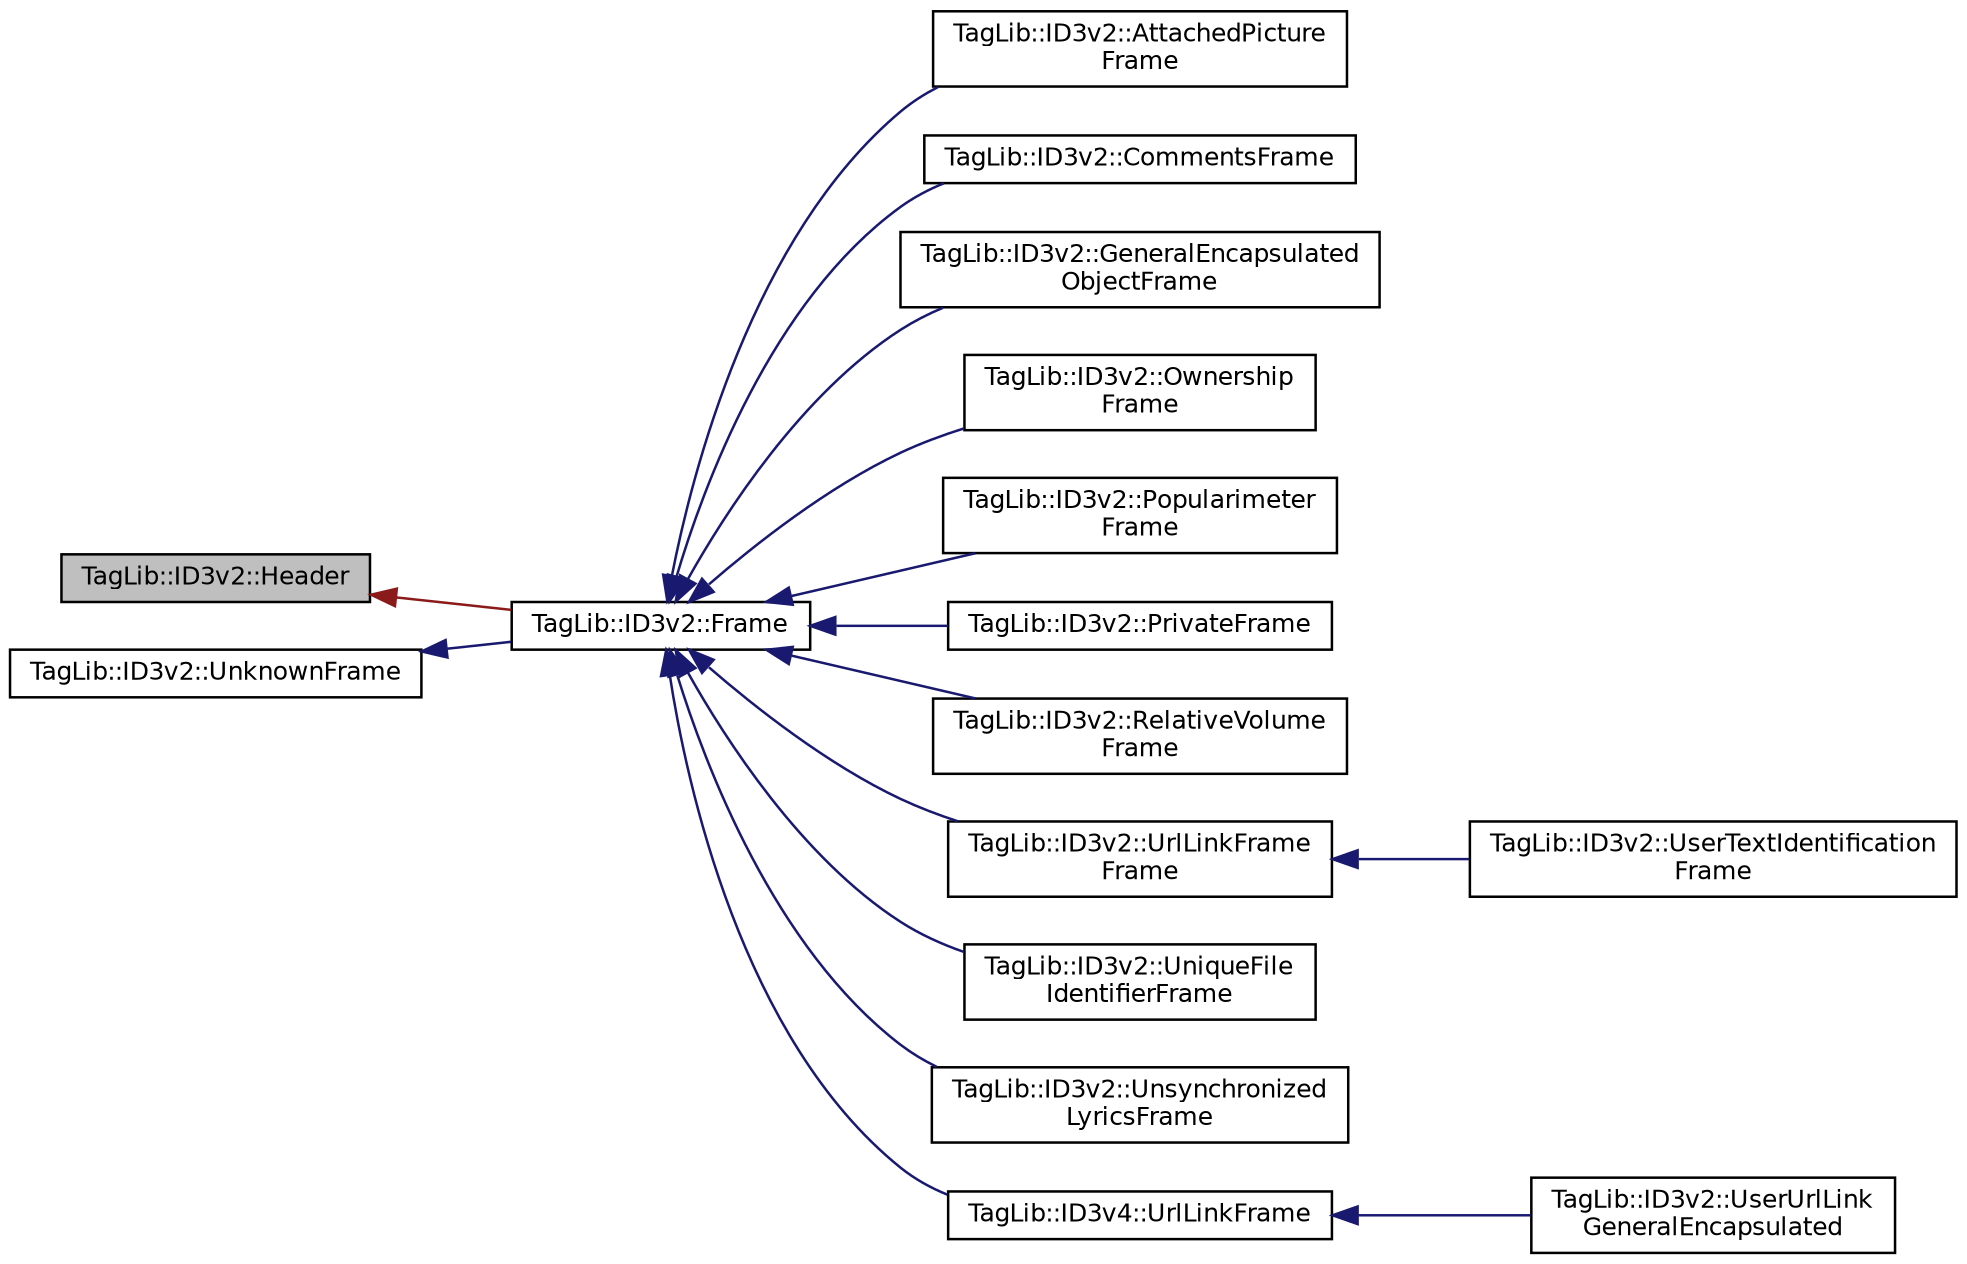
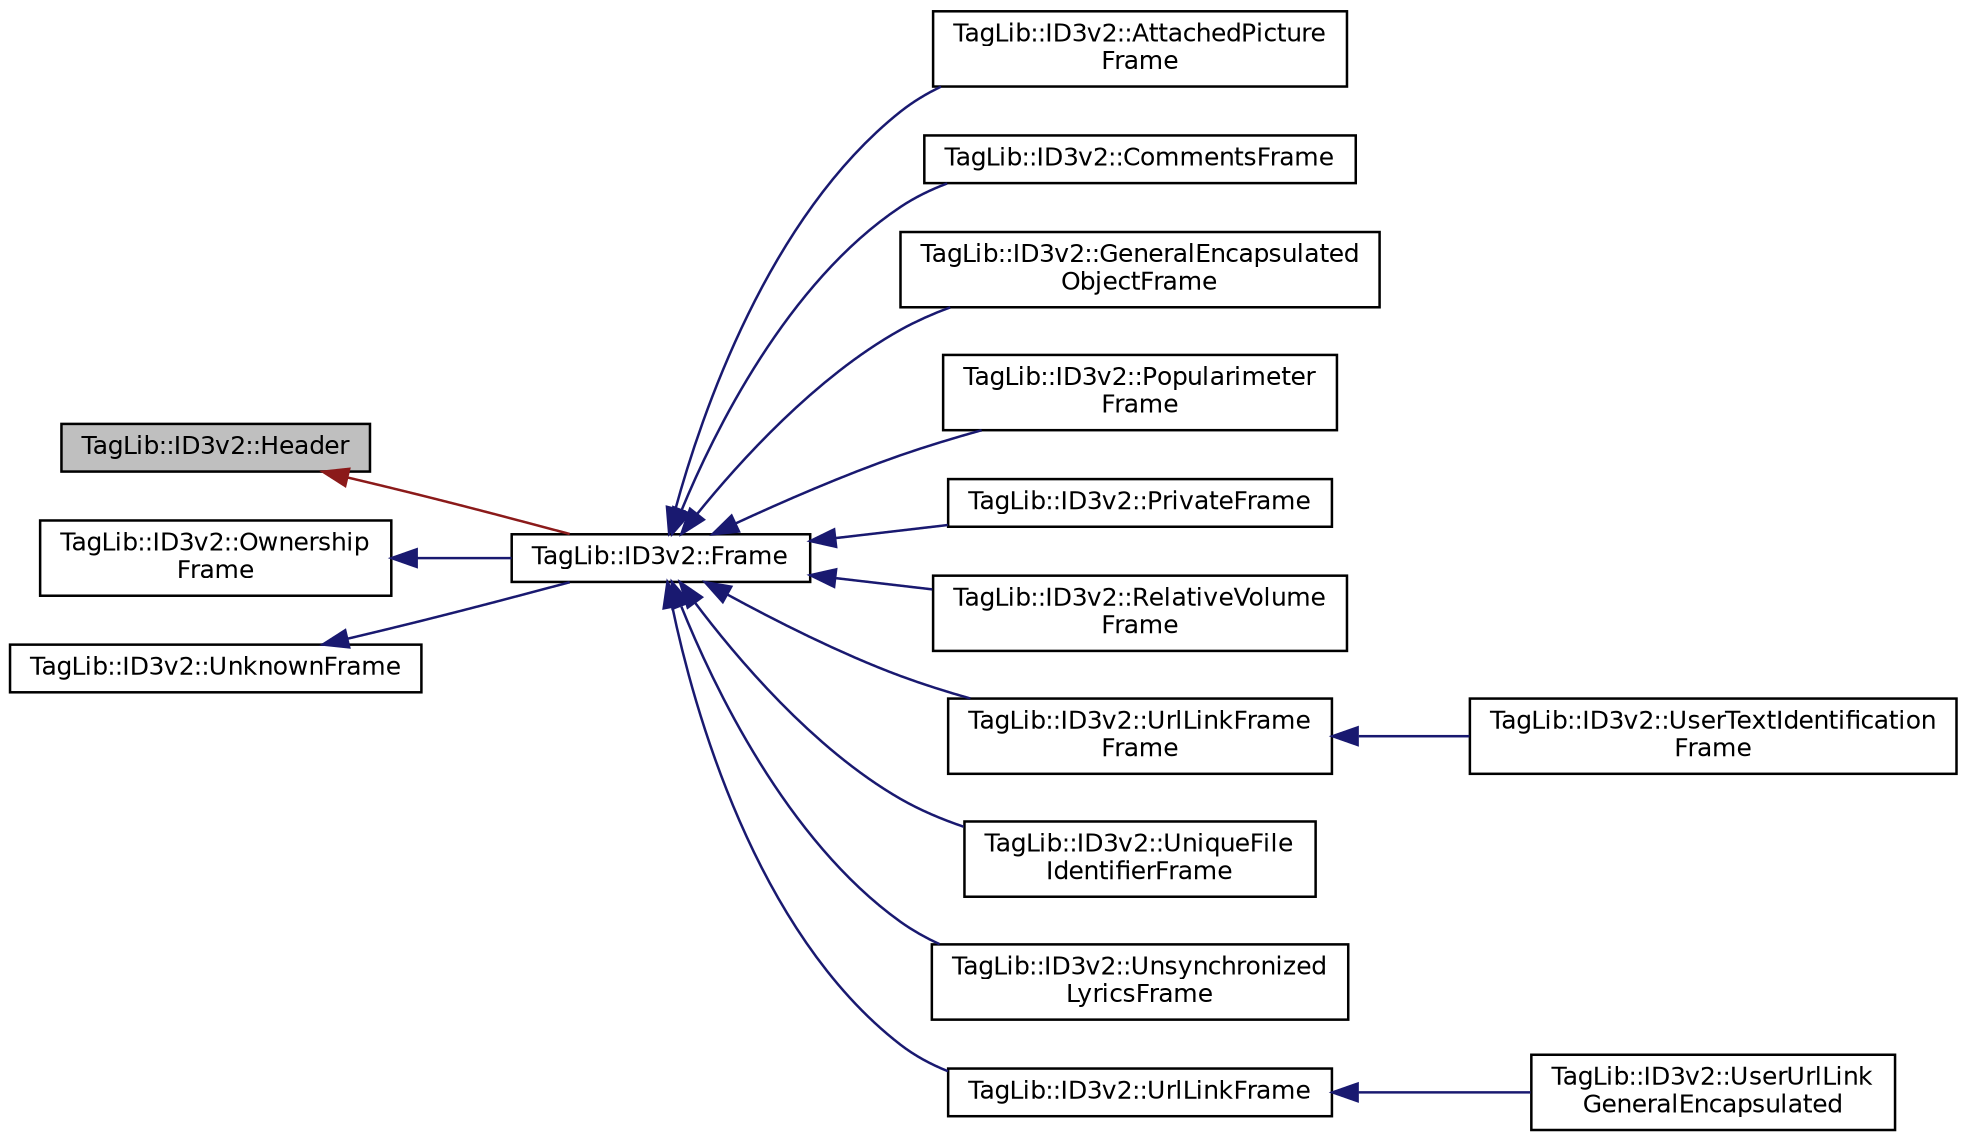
(829, 493) -> (464, 558)
(1140, 1215) -> (1140, 1092)
